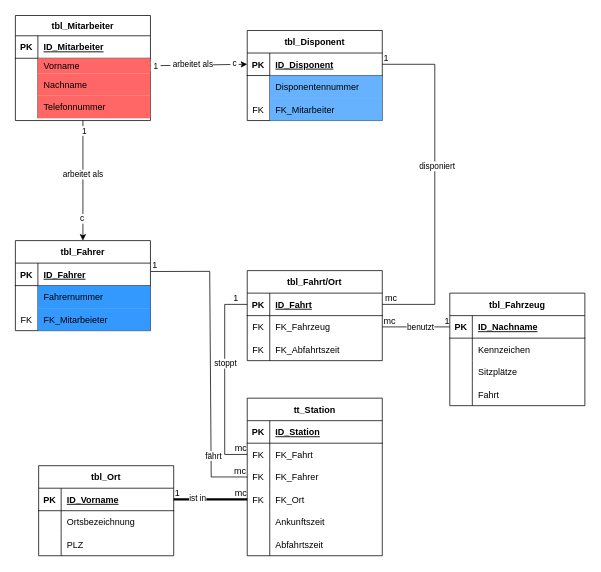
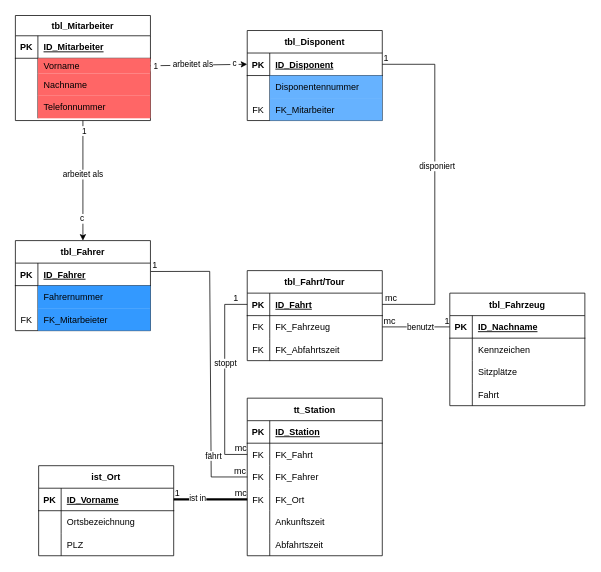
(314, 282) -> (314, 282)
(106, 477) -> (106, 477)
